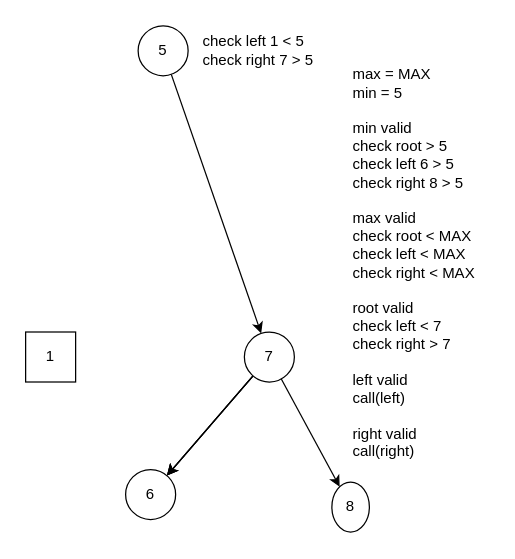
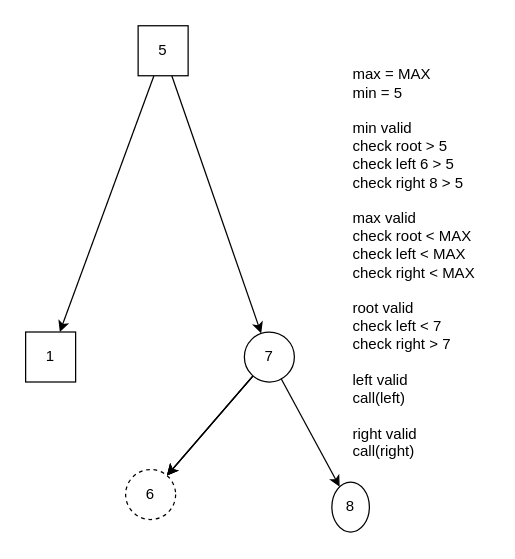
(163, 51) -> (163, 51)
(269, 51) -> none
none -> (108, 200)
(151, 494) -> (151, 494)
